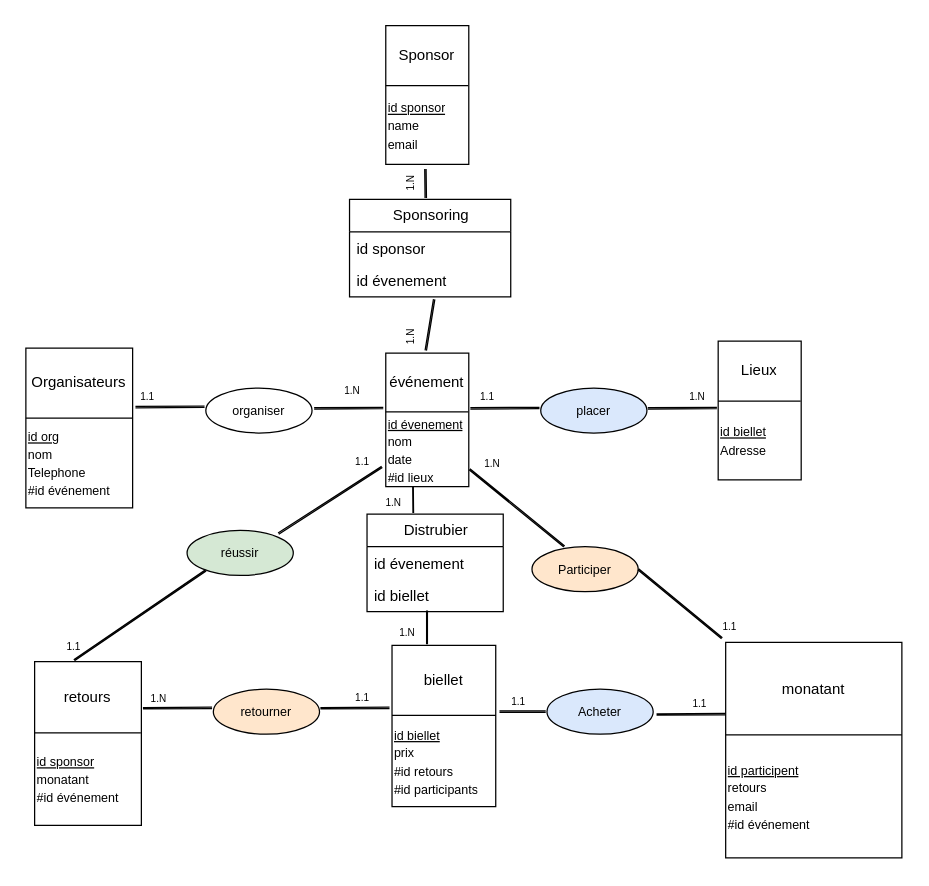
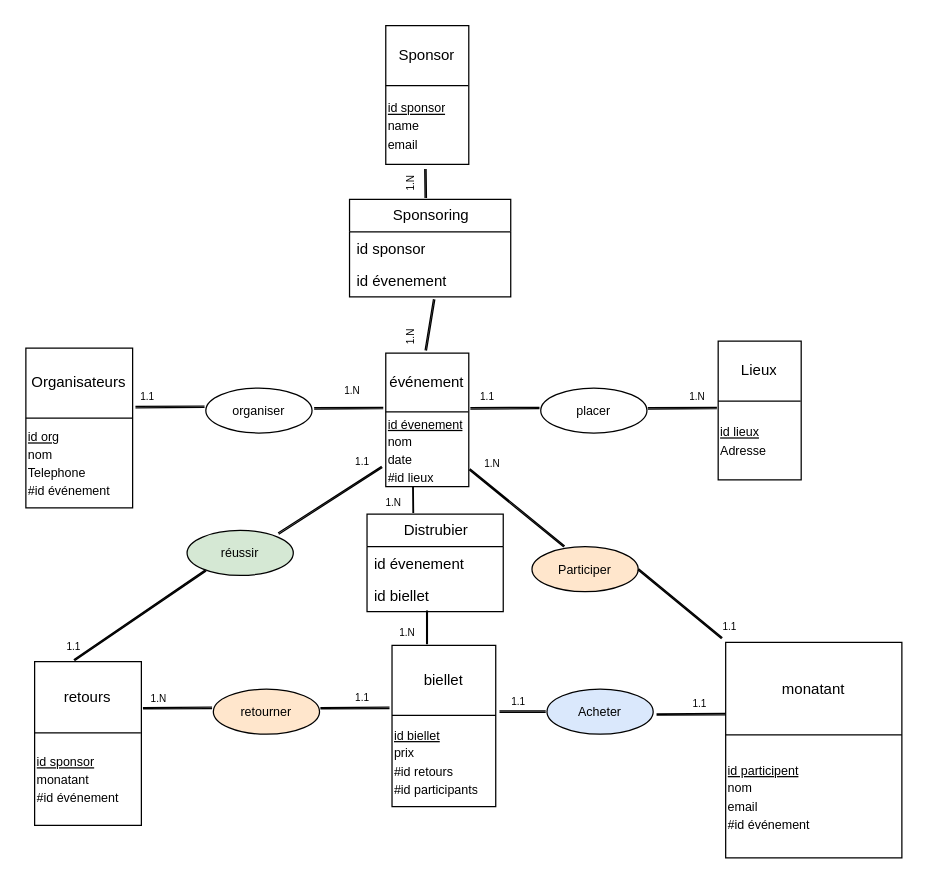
(594, 411) -> (594, 411)
(753, 441) -> (750, 441)
(779, 797) -> (779, 797)
